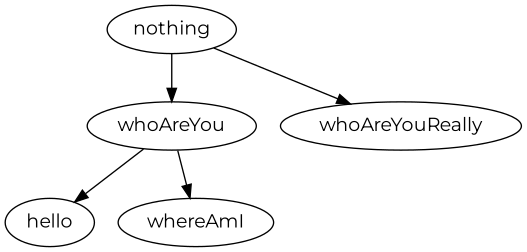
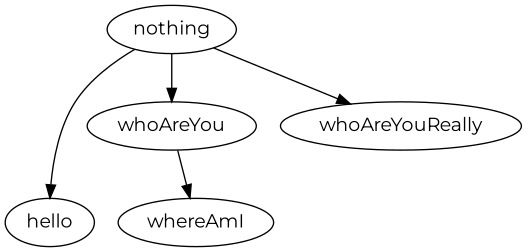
(115, 171) -> (74, 105)
